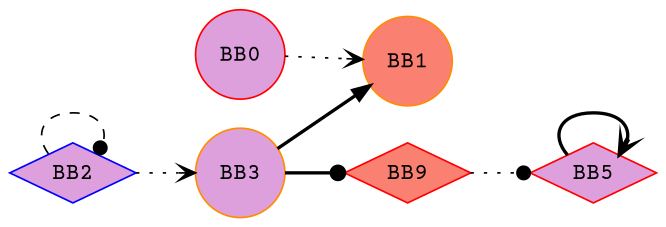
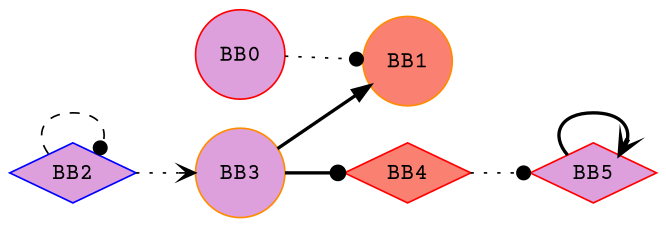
(315, 57) -> (317, 58)
(408, 173) -> (408, 173)
